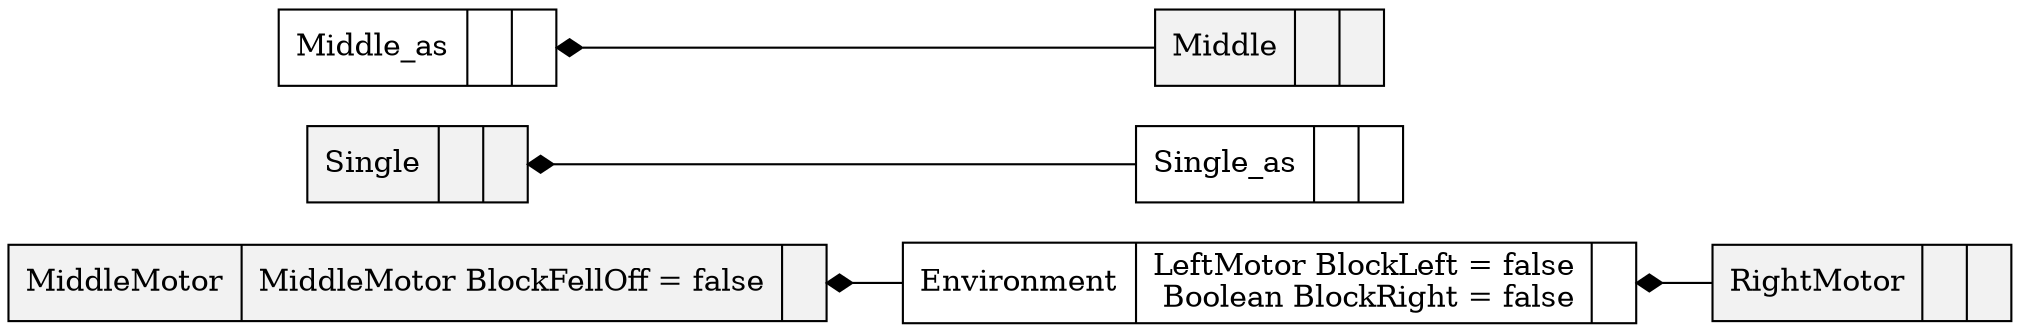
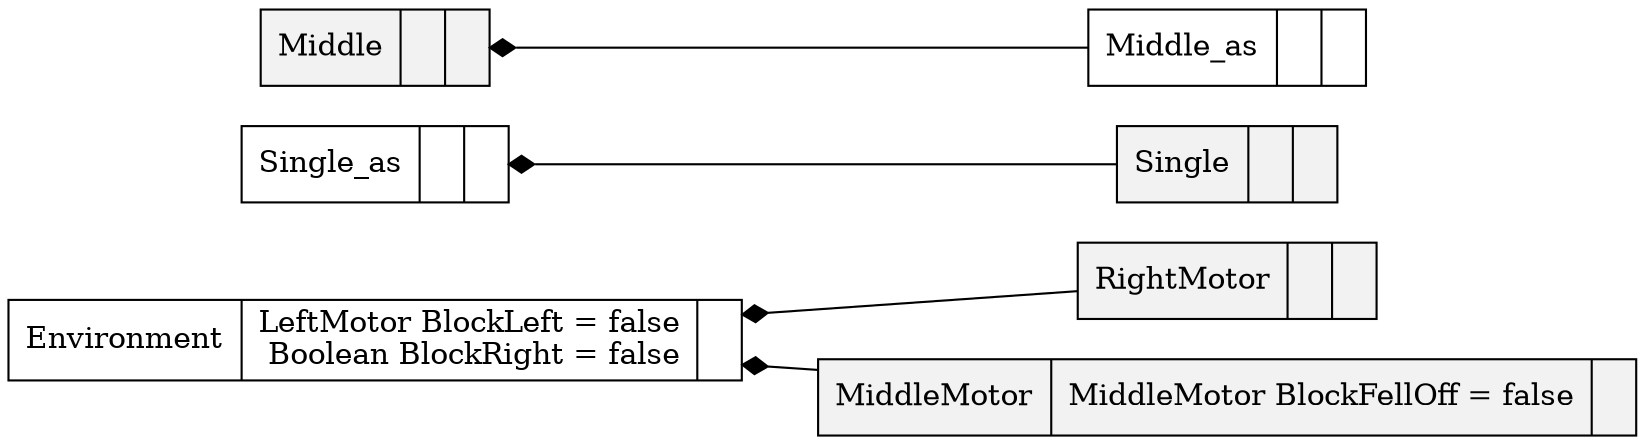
(869, 48) -> (802, 48)
(844, 164) -> (826, 164)
(877, 283) -> (793, 368)
